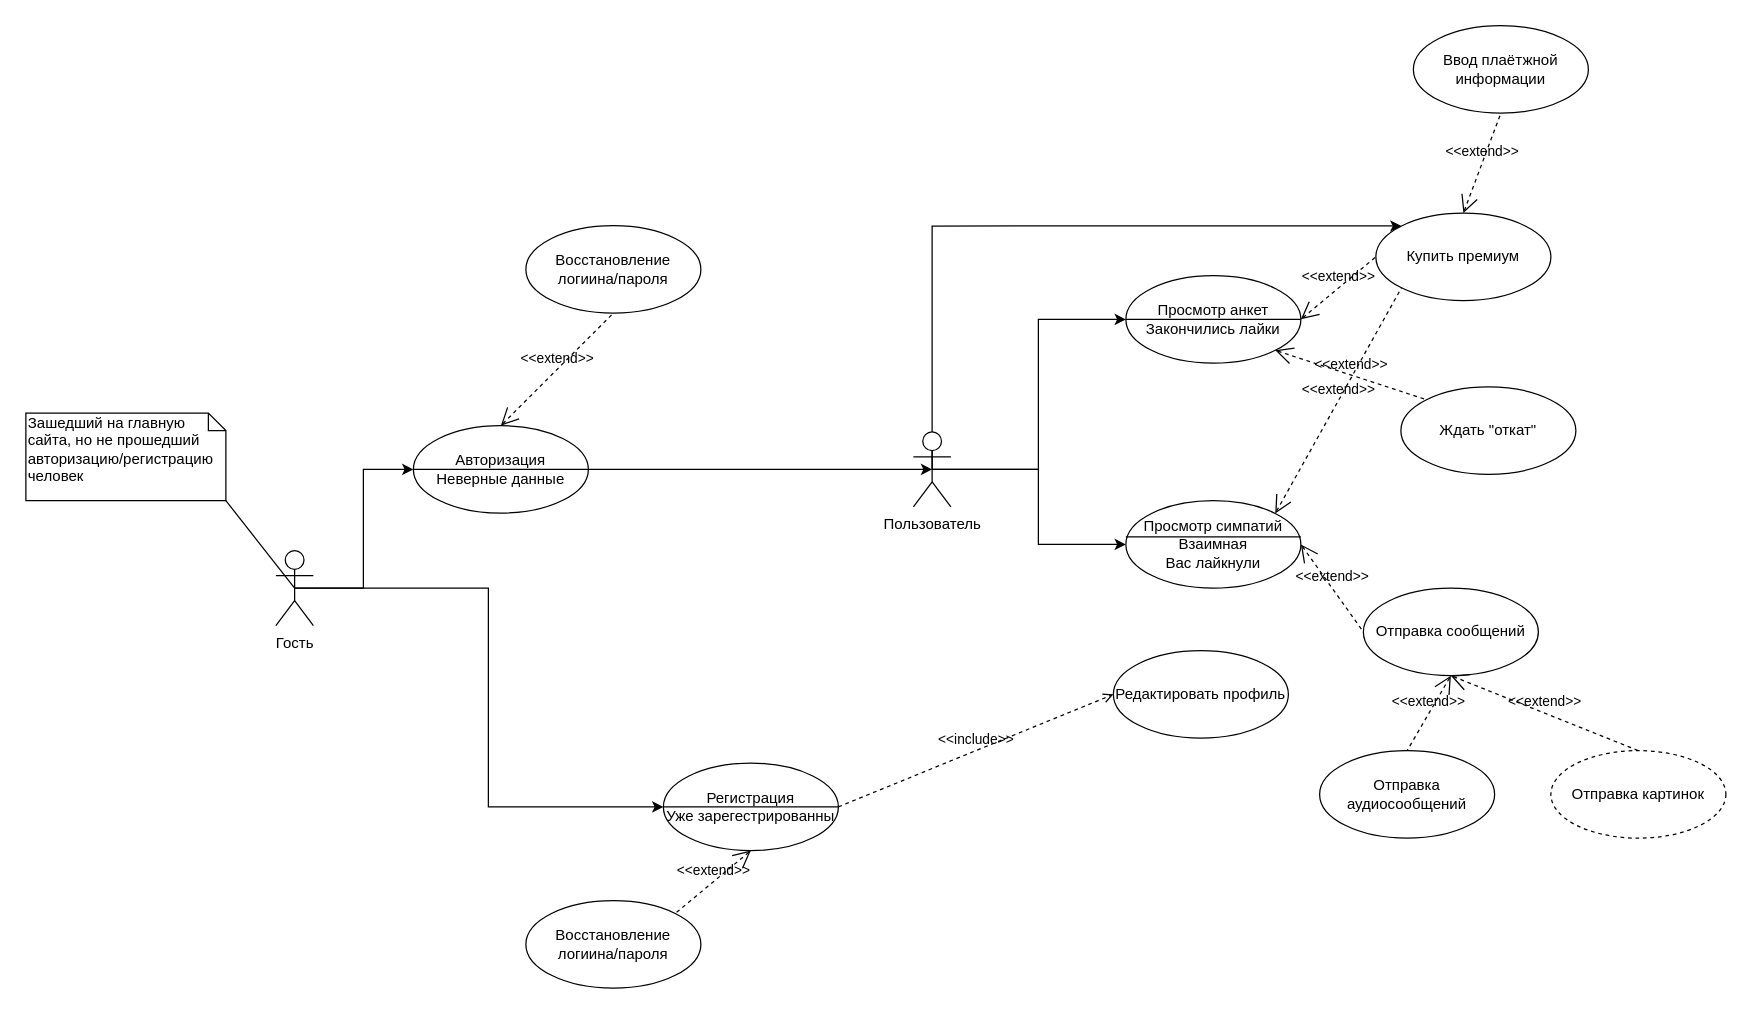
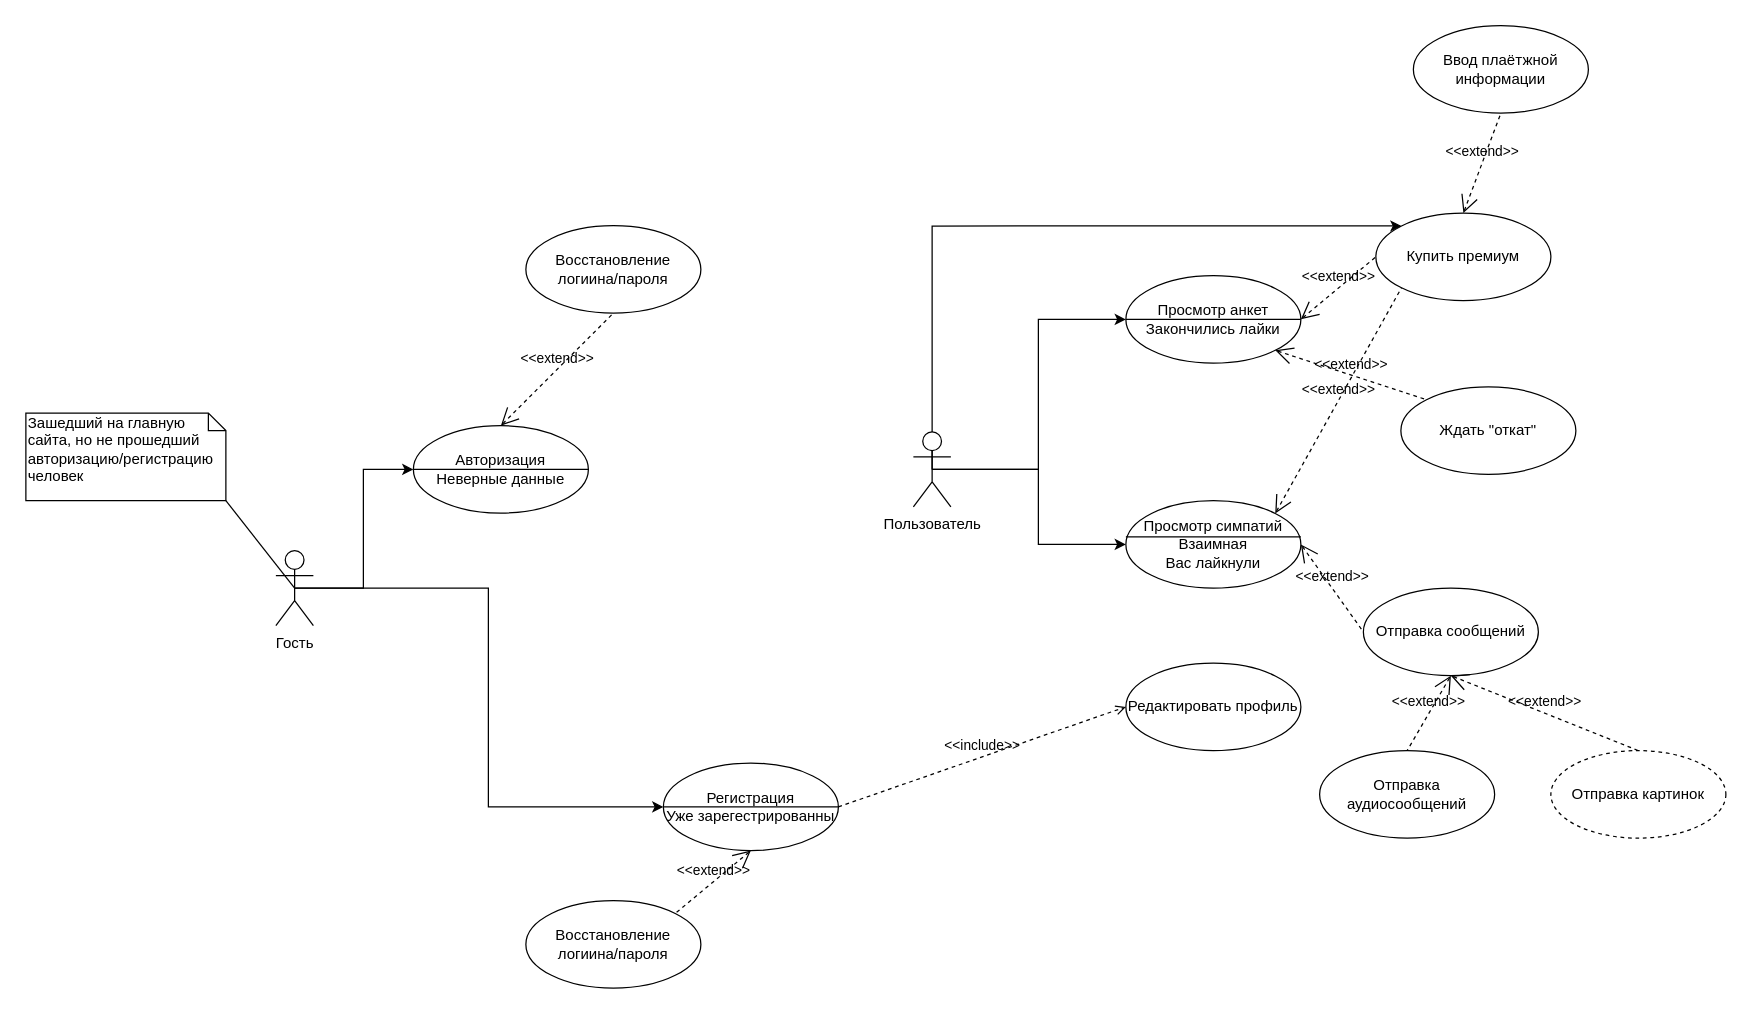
(757, 469) -> none
(1201, 694) -> (1213, 707)
